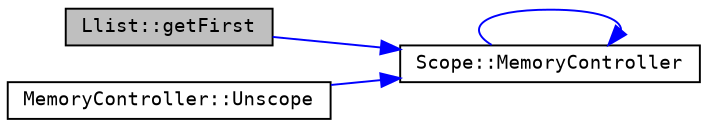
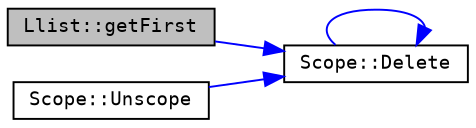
(550, 64) -> (376, 64)
(169, 101) -> (111, 101)
